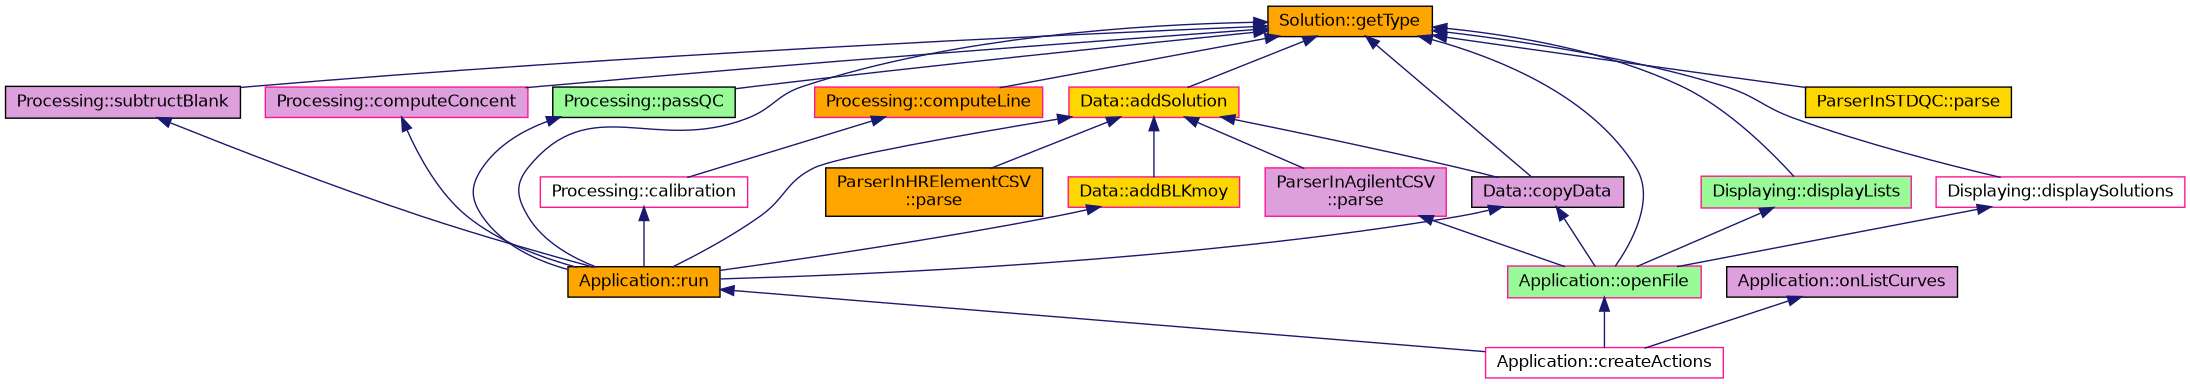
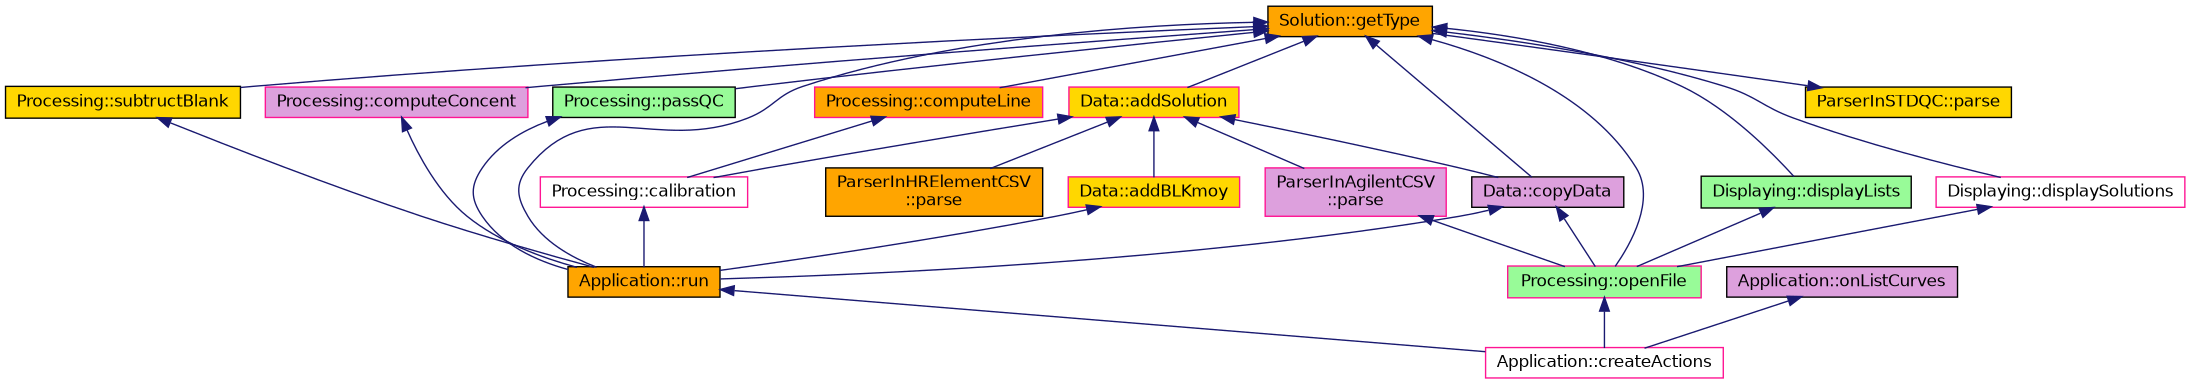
(1717, 75) -> (1705, 71)
(123, 102) -> (123, 102)
(849, 158) -> (886, 148)
(1806, 192) -> (1806, 192)
(1604, 282) -> (1604, 282)
